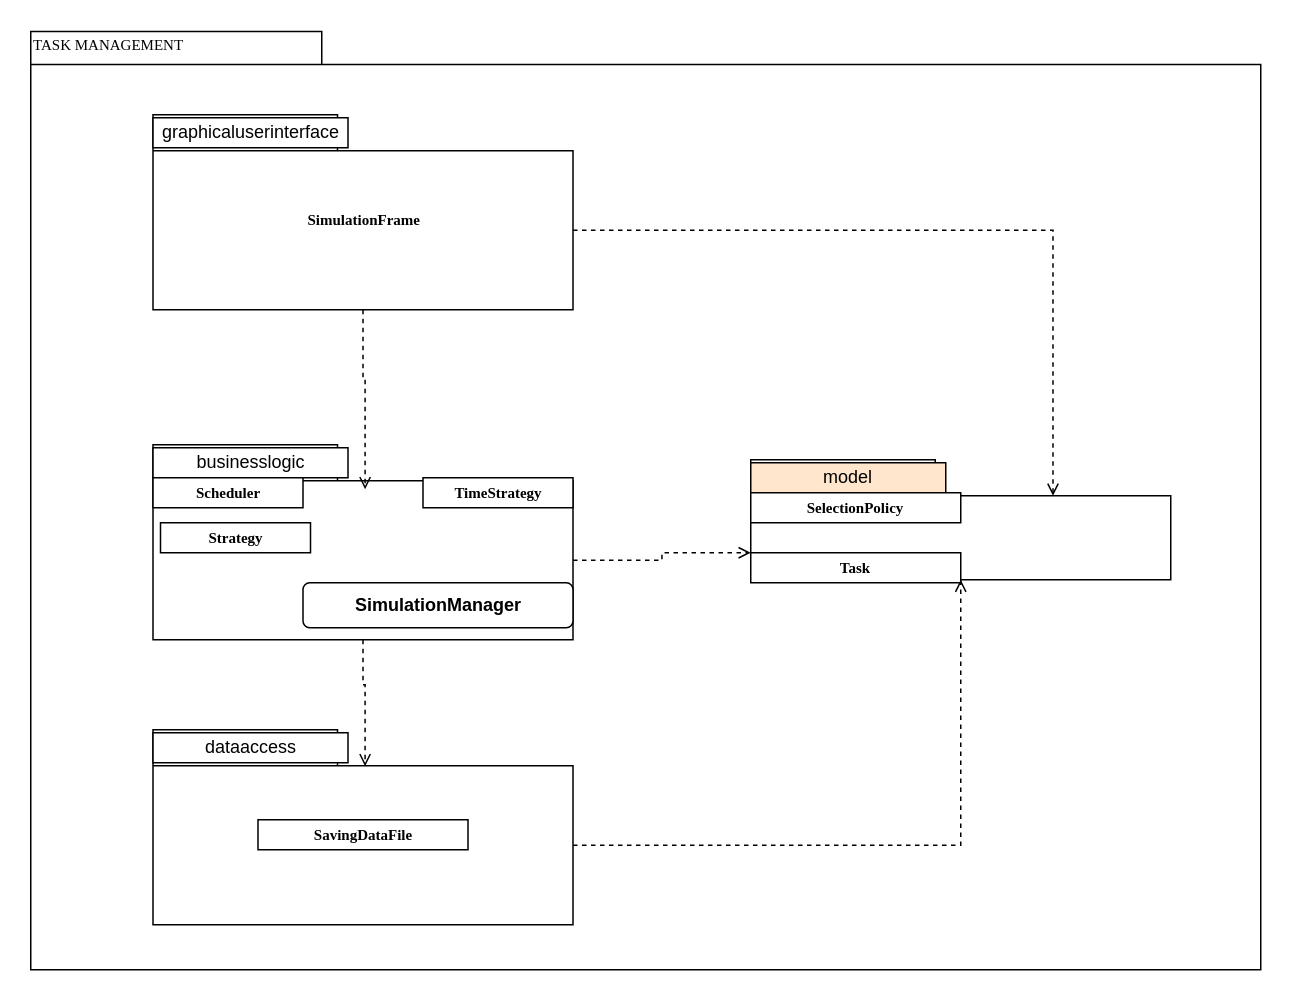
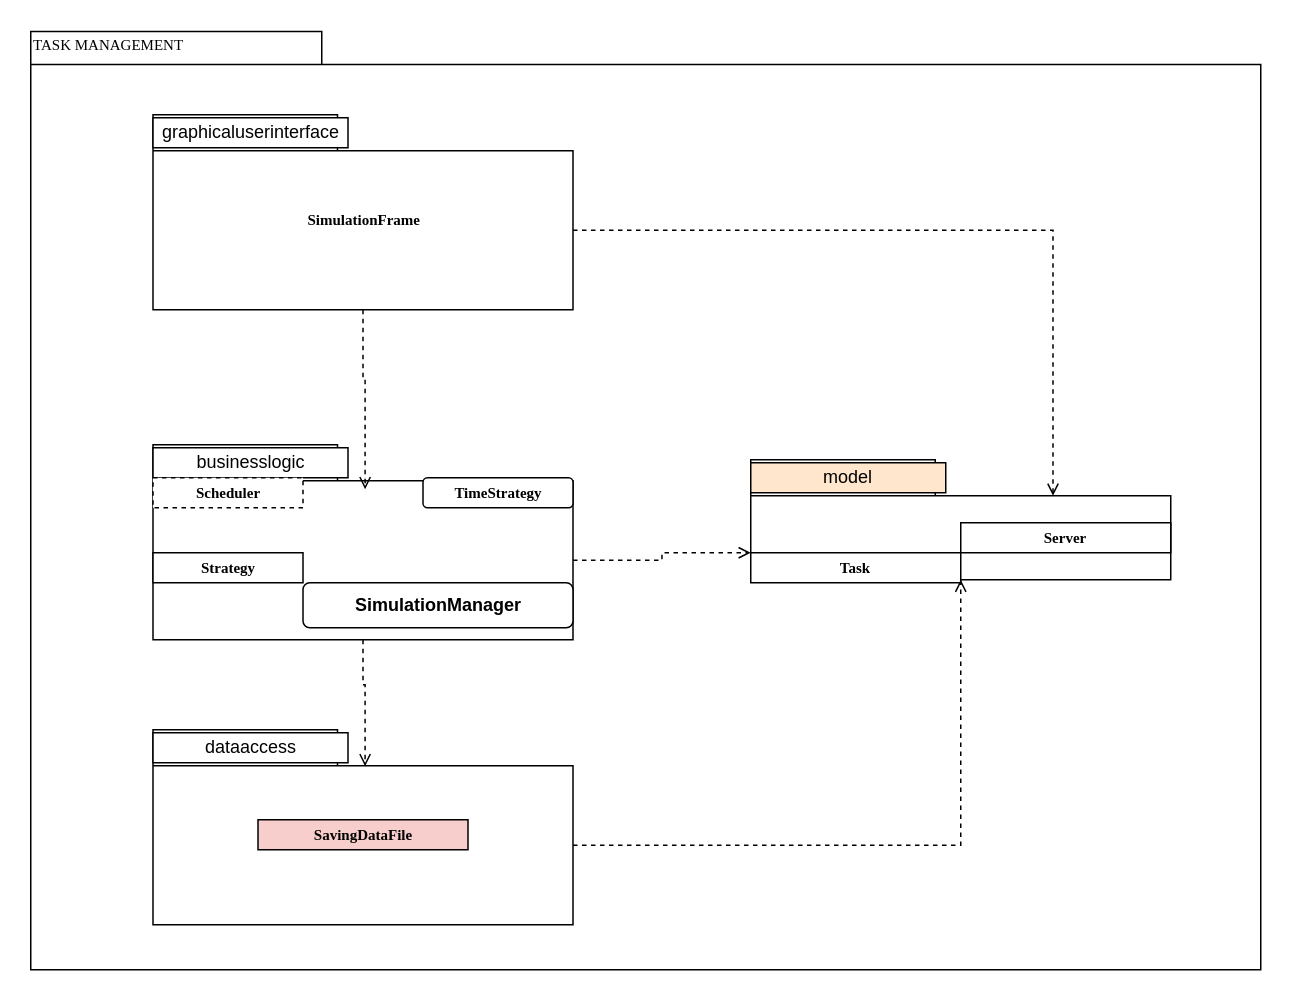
(228, 493) -> (228, 493)
(498, 493) -> (498, 493)
(856, 508) -> none
(236, 538) -> (228, 568)
none -> (1066, 538)
(363, 835) -> (363, 835)
